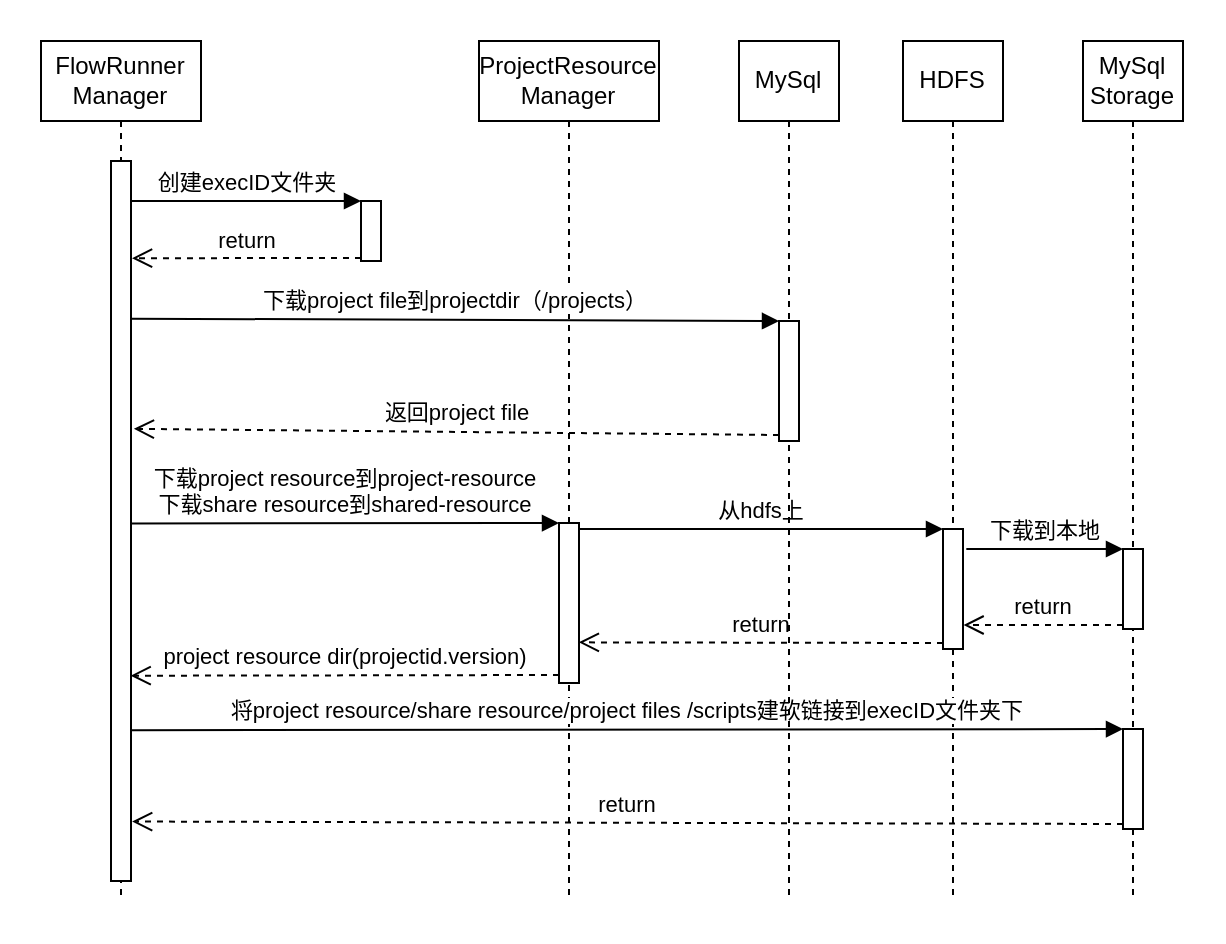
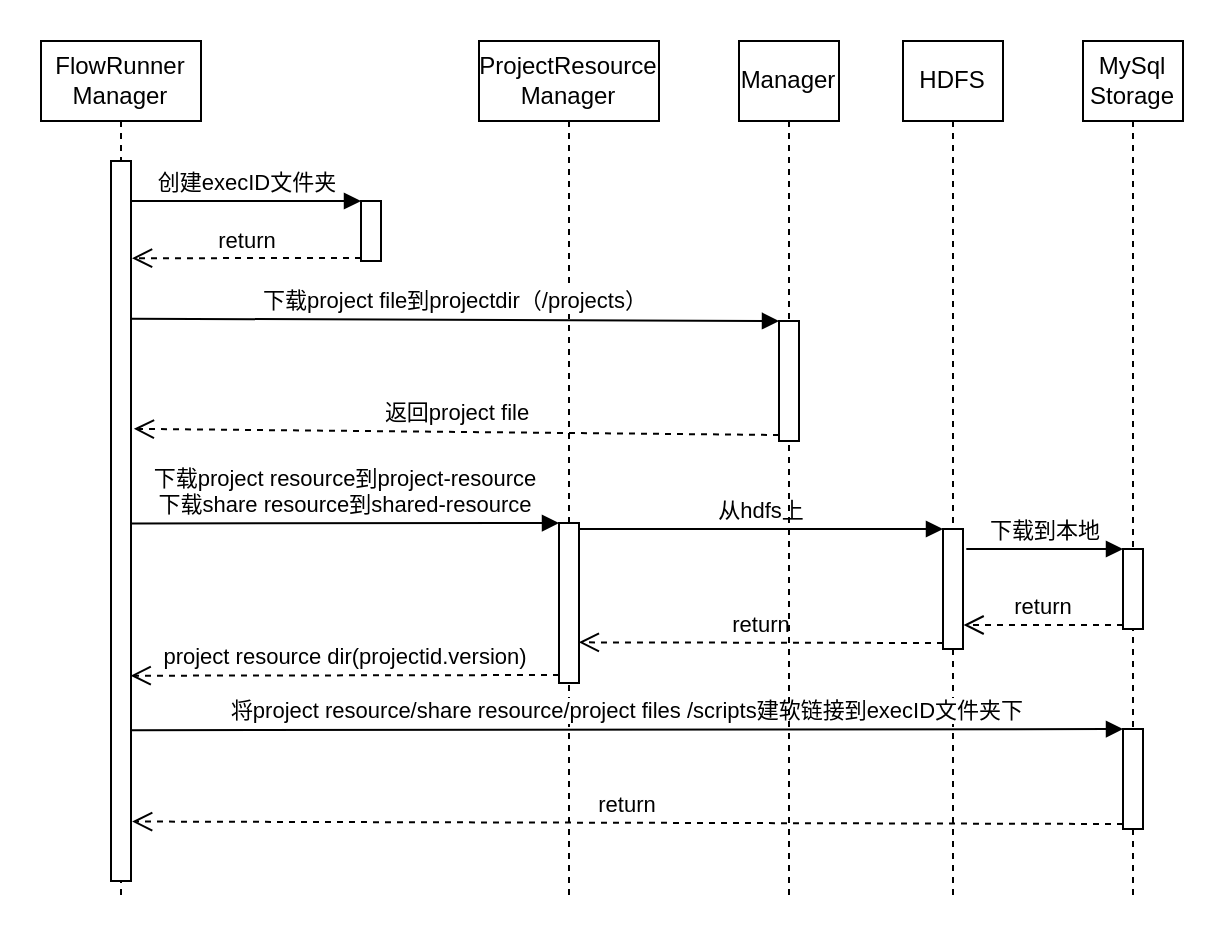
(789, 81) -> (789, 81)
